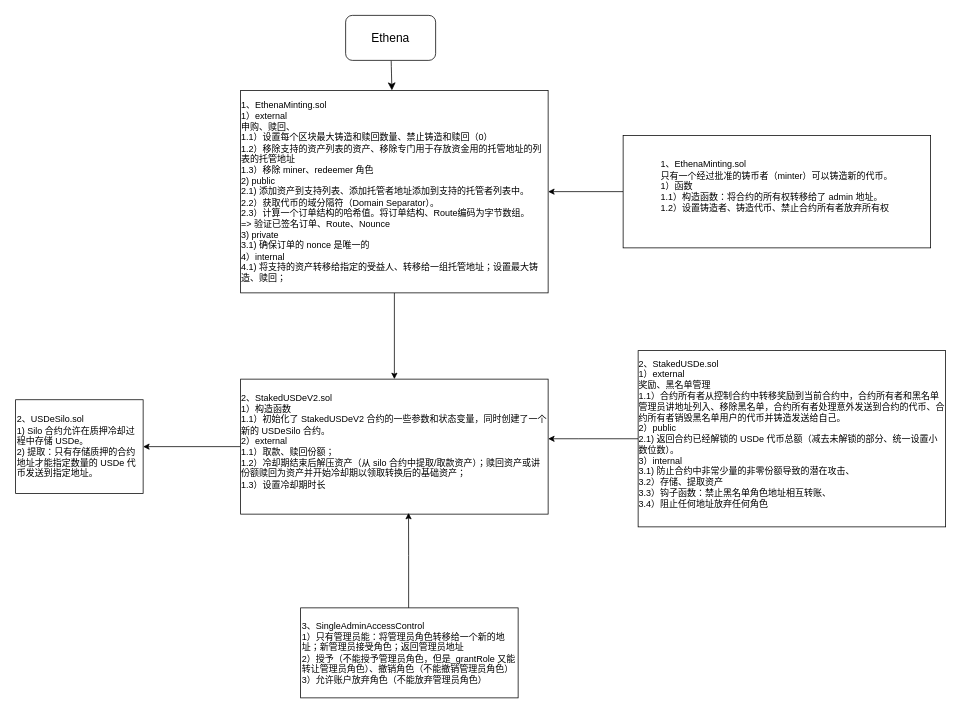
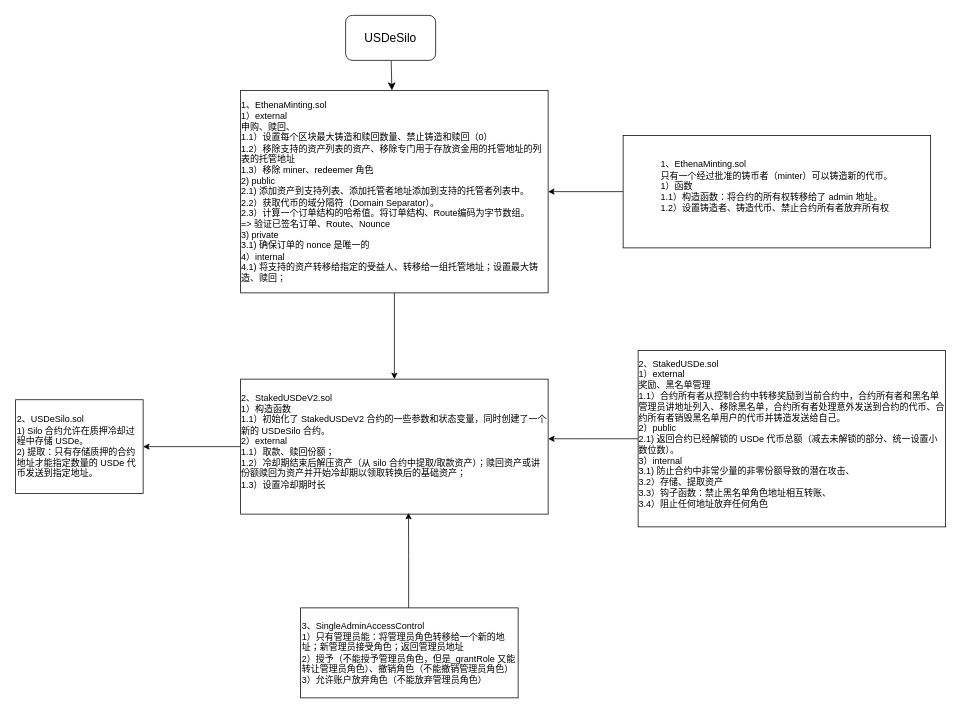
(390, 38) -> (390, 38)
